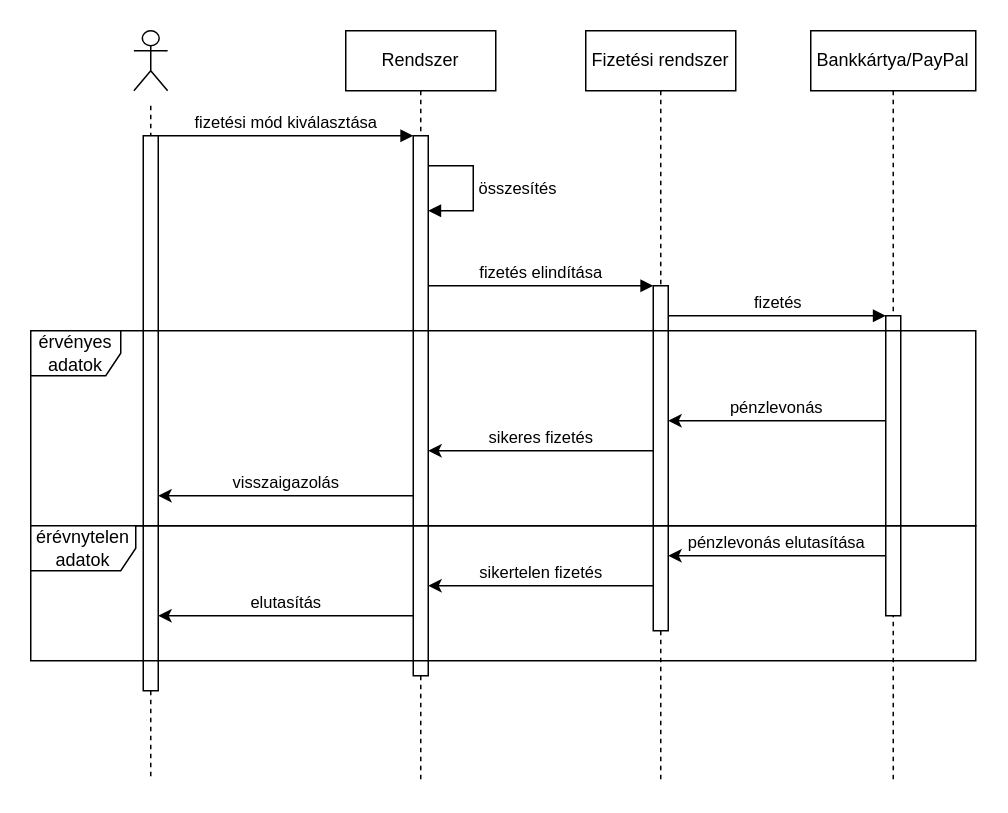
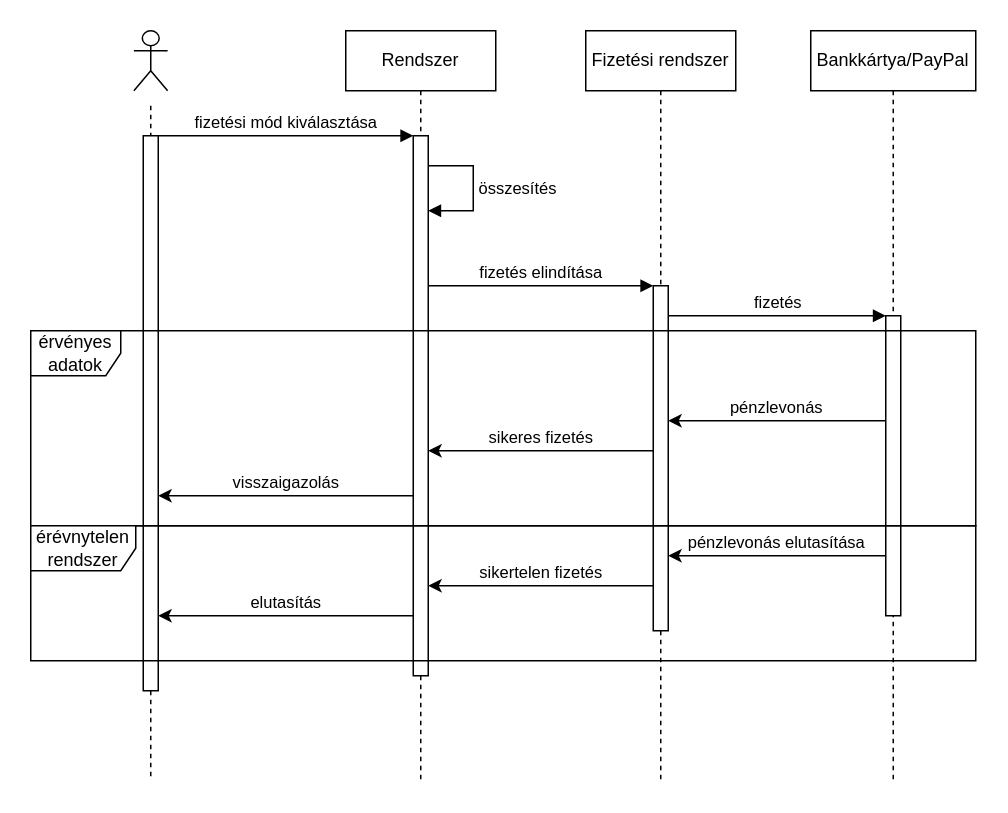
(83, 548) -> (83, 548)
